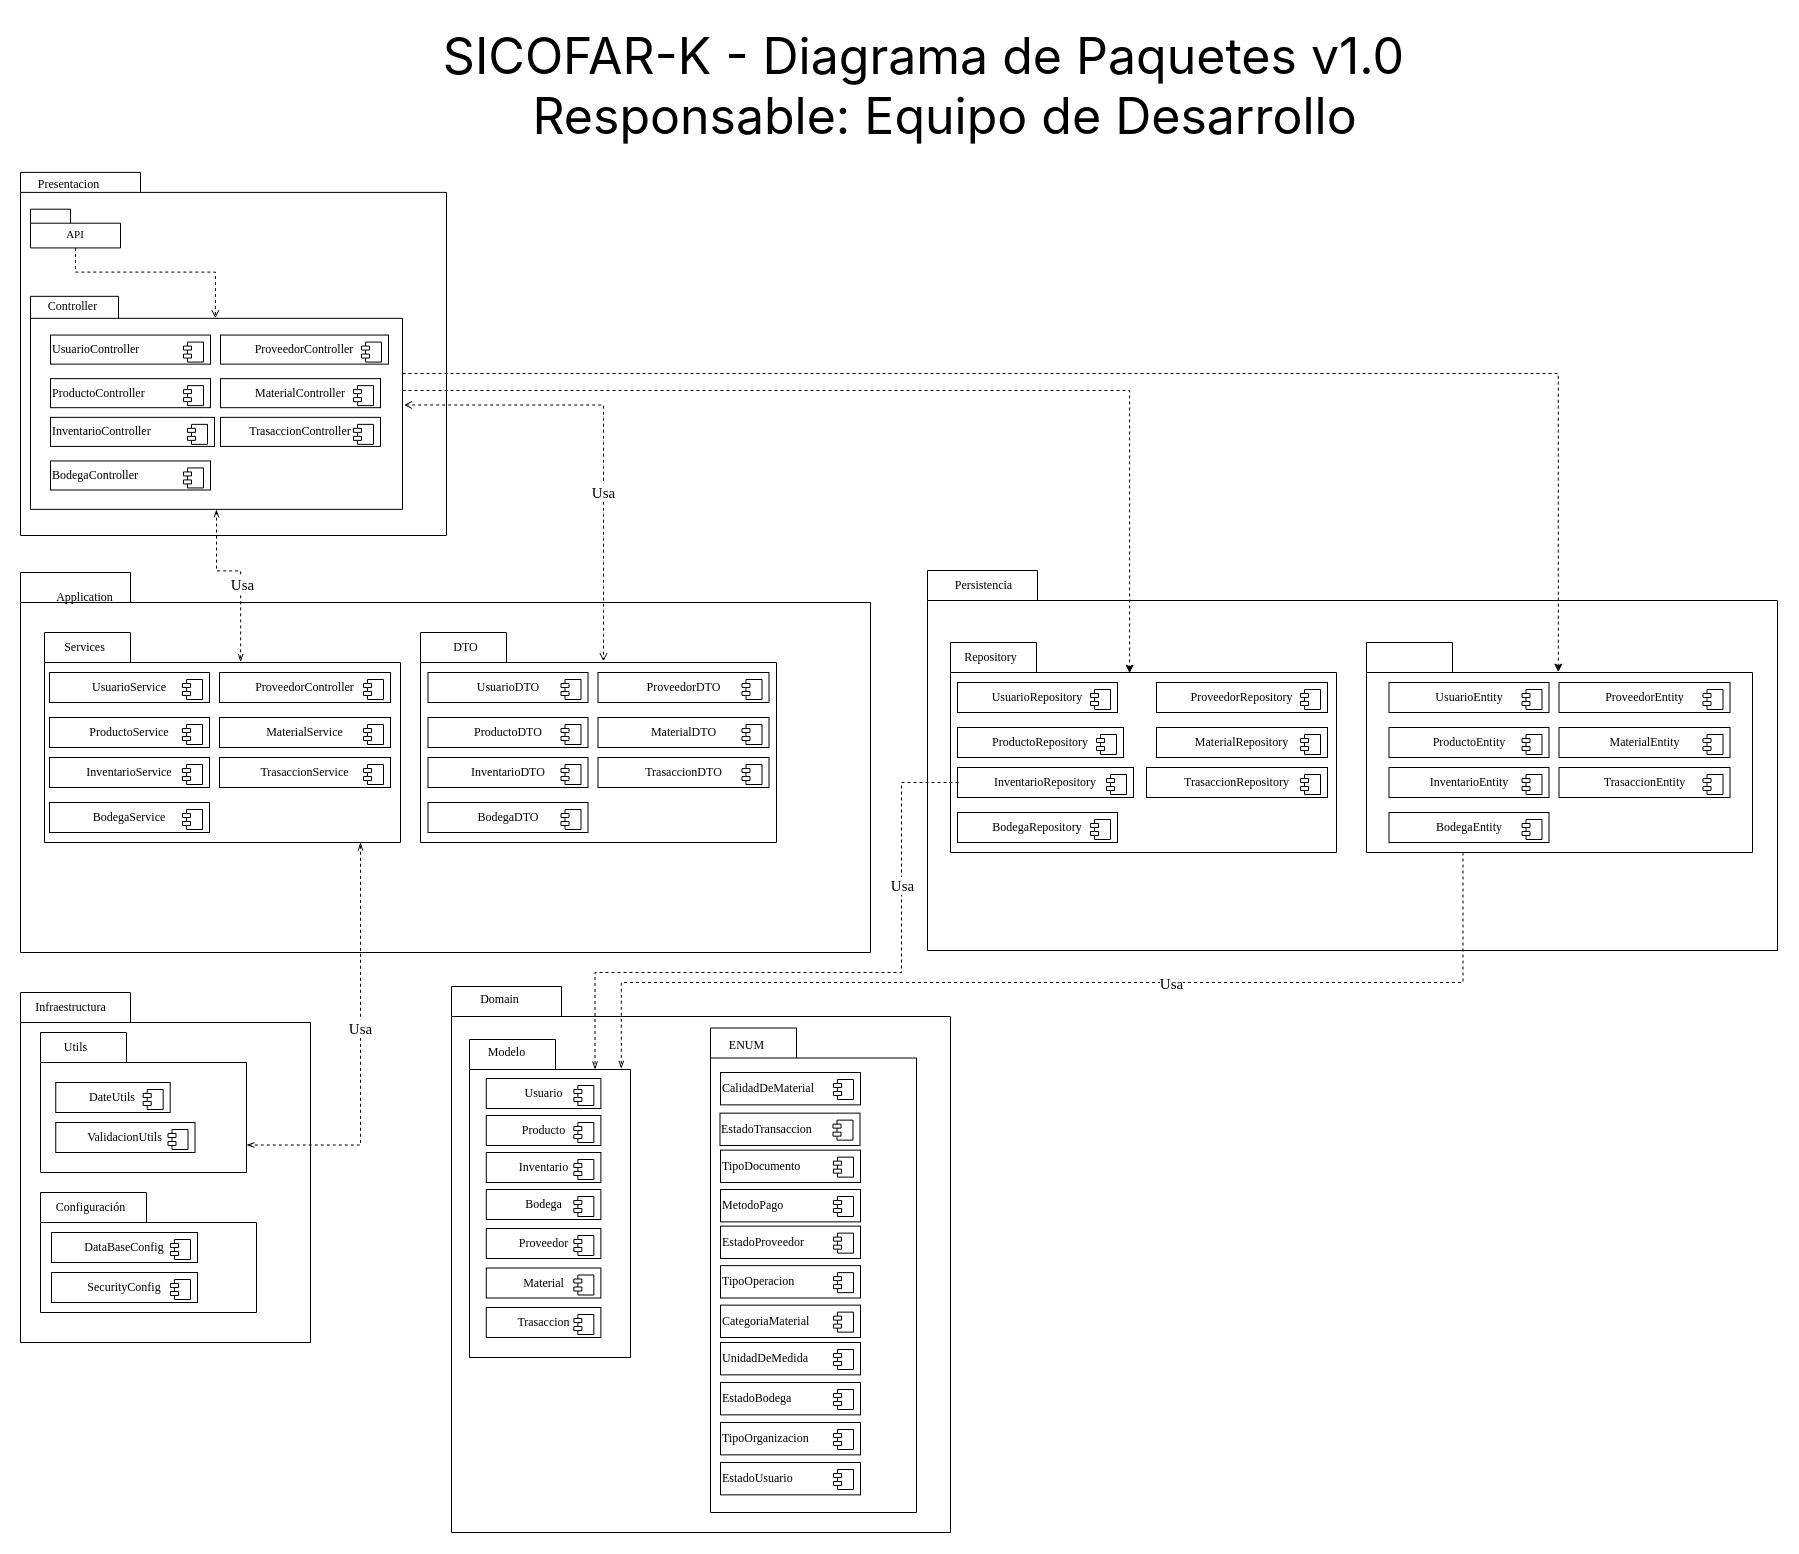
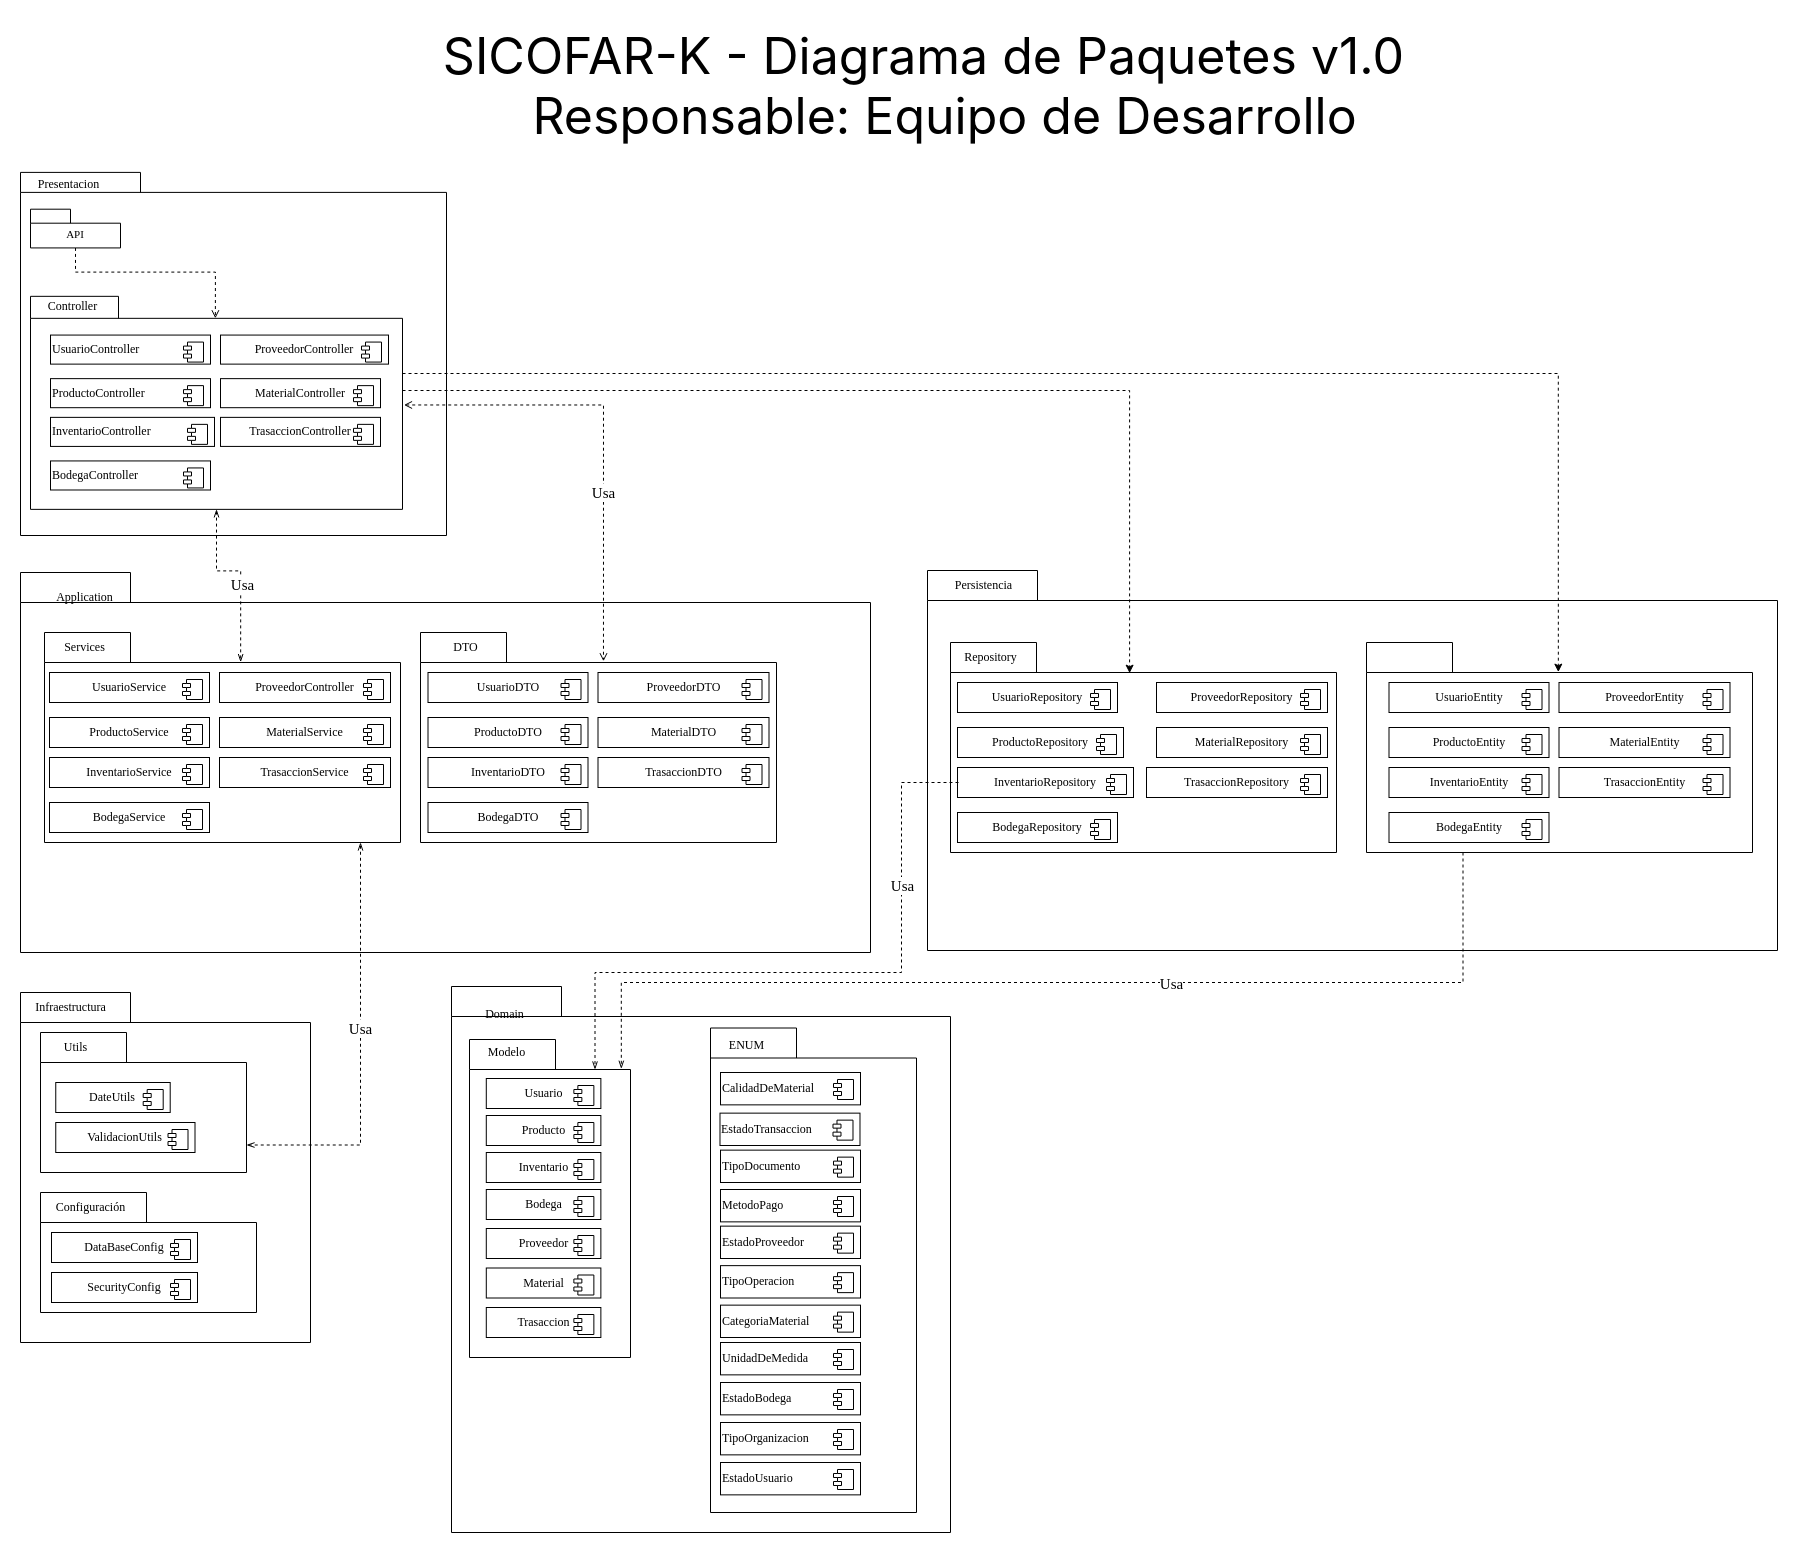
(499, 1000) -> (504, 1015)
